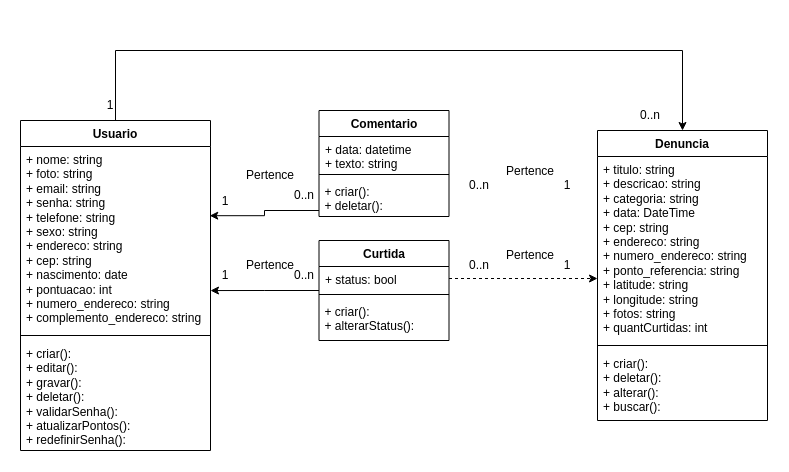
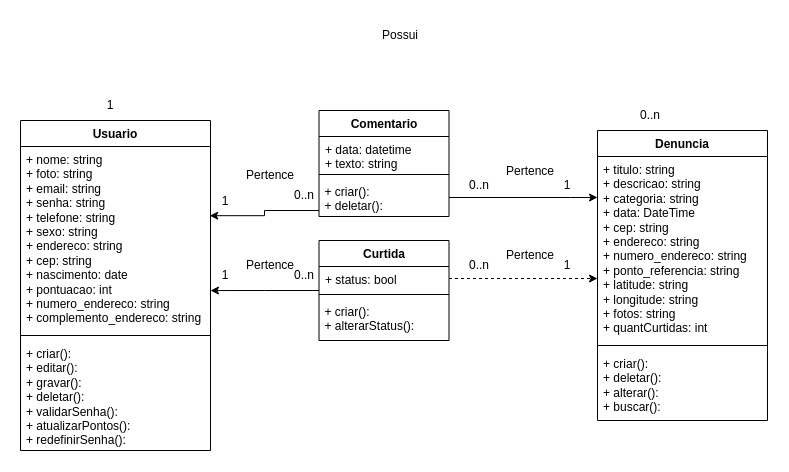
none -> (401, 36)
(401, 51) -> none
none -> (520, 198)
